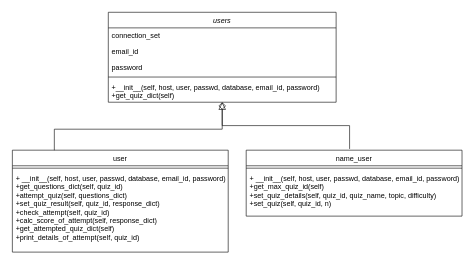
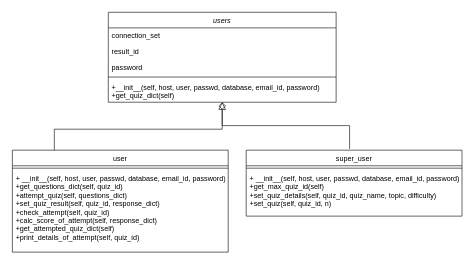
(125, 52) -> (128, 52)
(354, 158) -> (354, 158)
